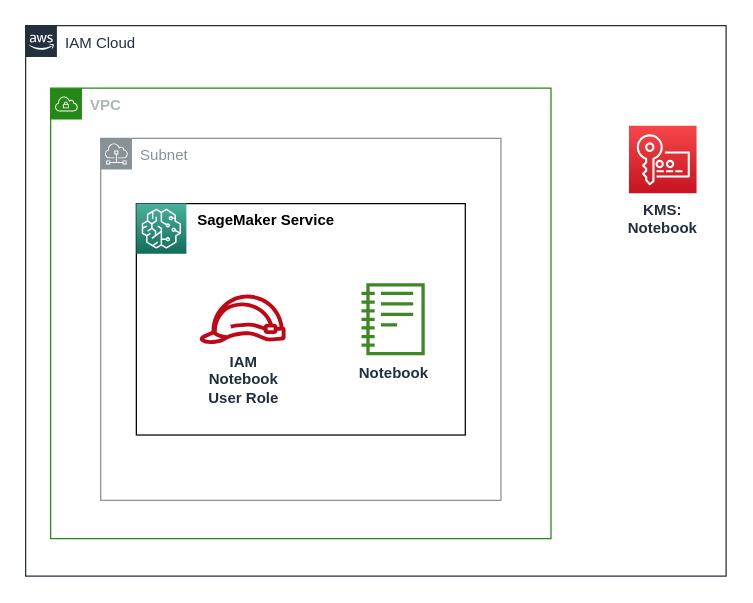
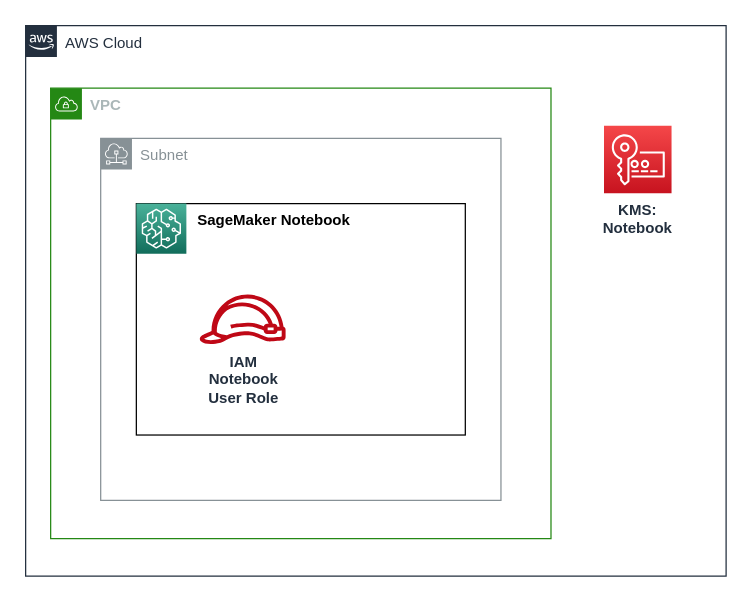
(100, 43) -> (100, 43)
(662, 159) -> (637, 159)
(207, 221) -> (213, 221)
(393, 319) -> none
